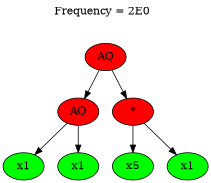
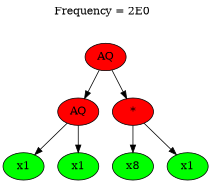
(133, 166) -> (133, 166)
